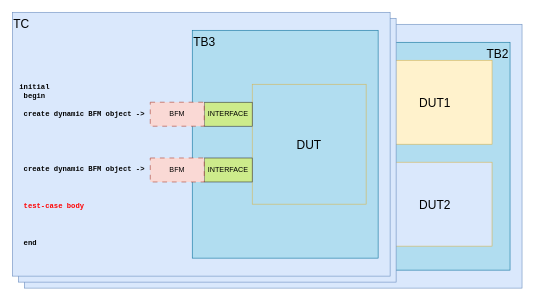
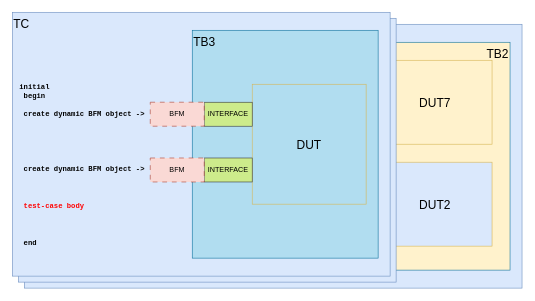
(435, 102) -> (435, 102)
(417, 156) -> (417, 156)
